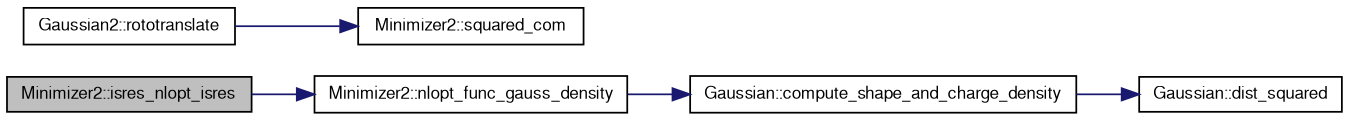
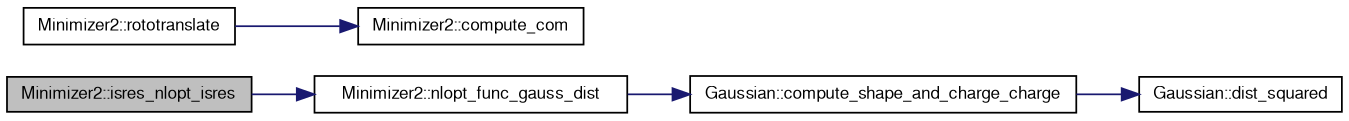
(129, 26) -> (129, 26)
(471, 26) -> (471, 26)
(471, 94) -> (471, 94)
(883, 94) -> (883, 94)
